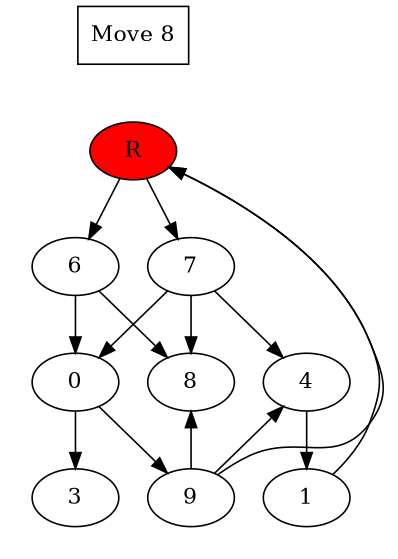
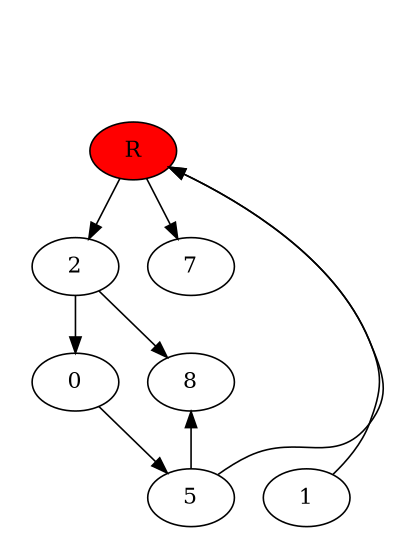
(133, 35) -> none
(75, 267) -> (75, 267)
(139, 319) -> none
(191, 319) -> none
(307, 382) -> none
(75, 498) -> none
(191, 498) -> (191, 498)
